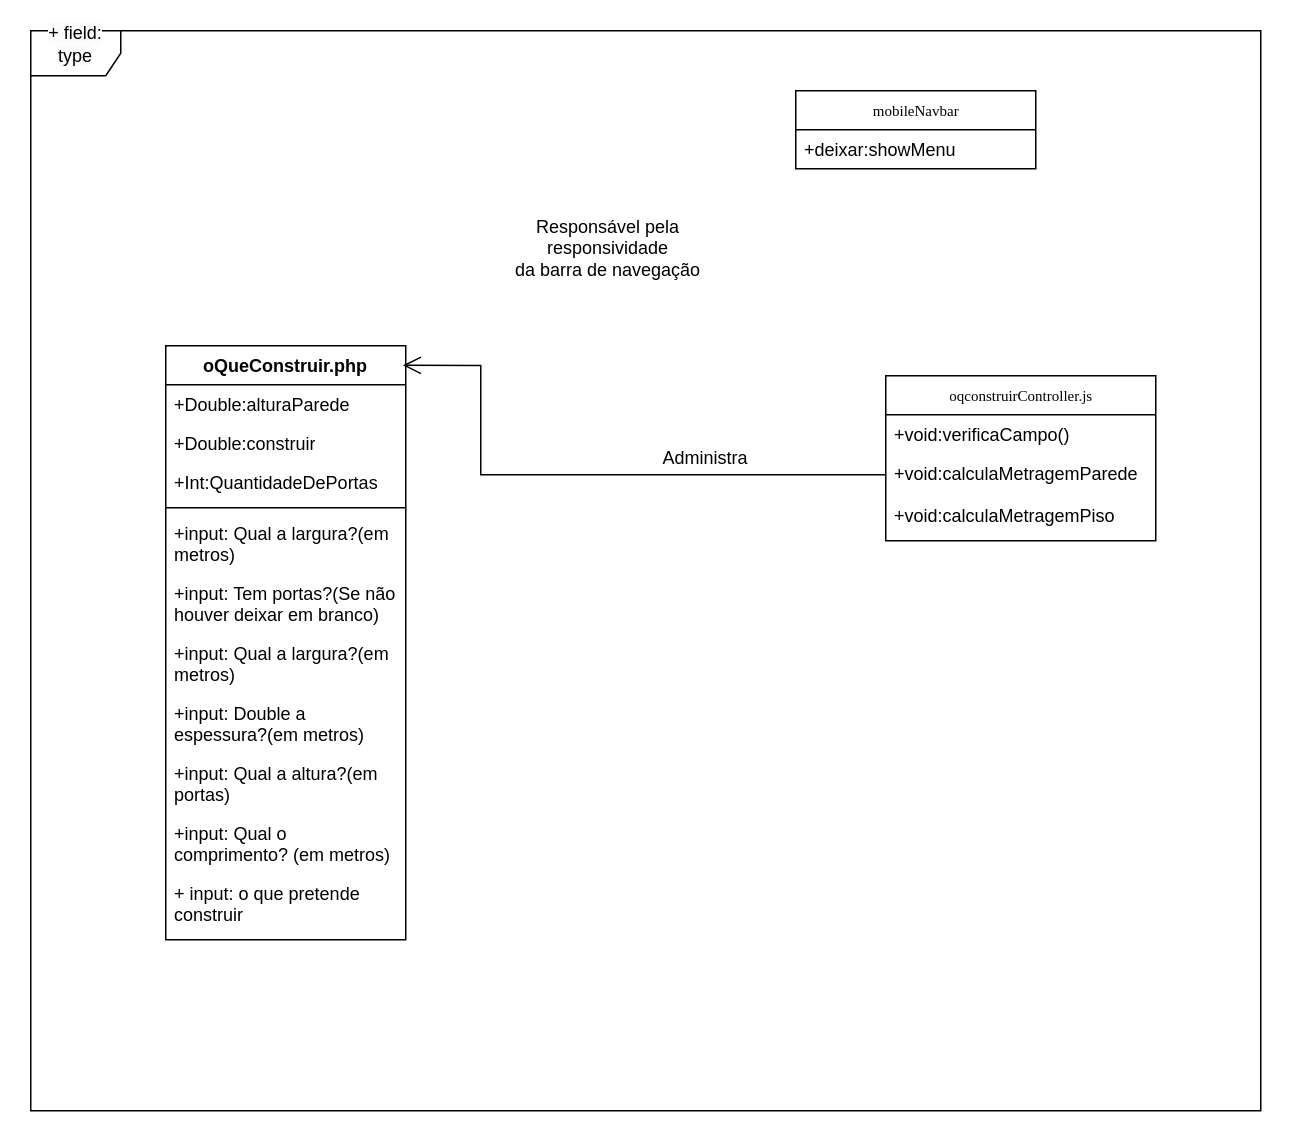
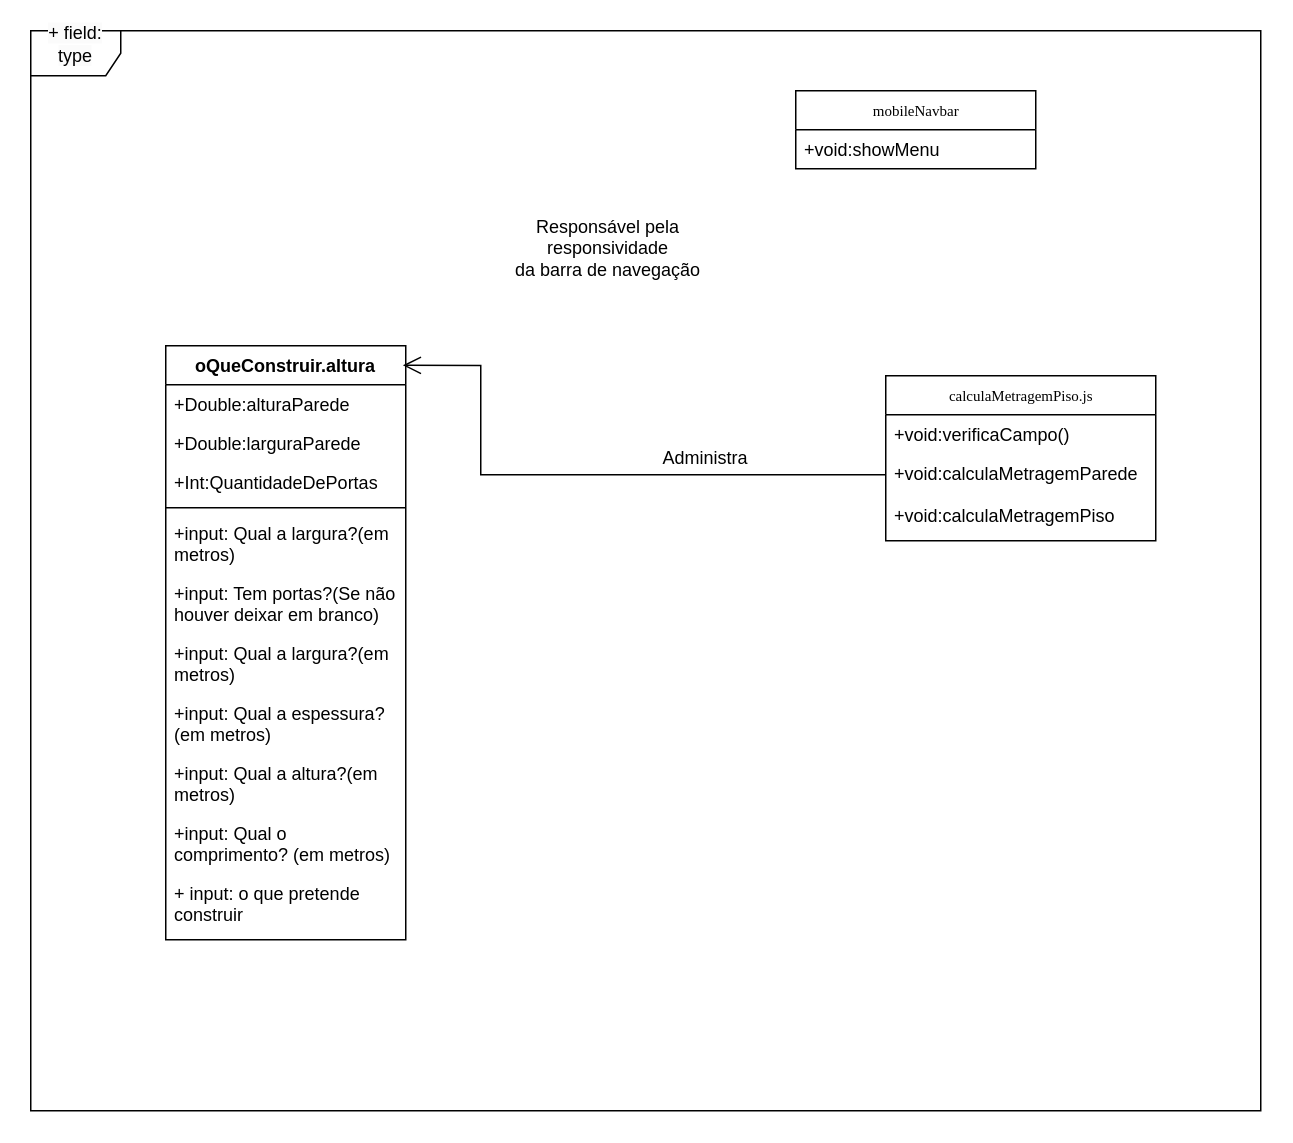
(881, 151) -> (871, 151)
(286, 367) -> (286, 367)
(1022, 395) -> (1022, 395)
(253, 445) -> (274, 445)
(287, 726) -> (287, 726)
(287, 786) -> (287, 786)
